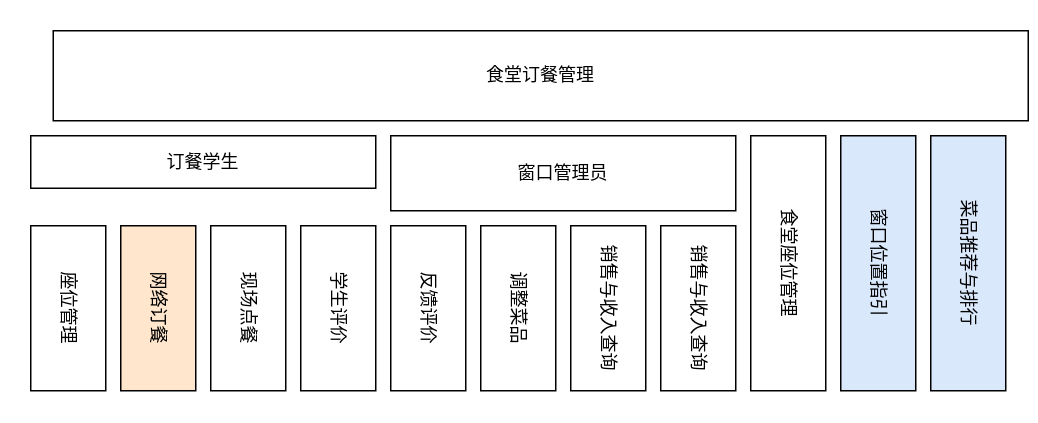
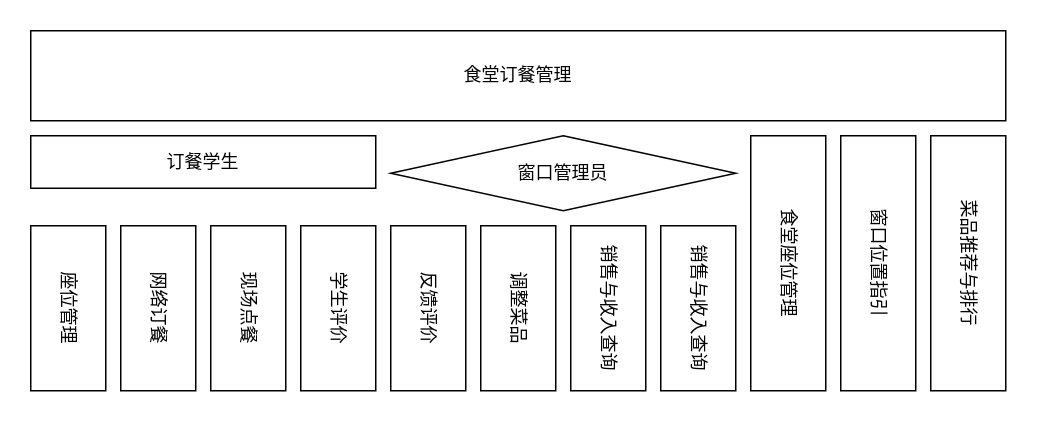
(541, 76) -> (518, 76)
(563, 173) -> (563, 173)
(878, 263) -> (878, 263)
(968, 263) -> (968, 263)
(158, 308) -> (158, 308)
